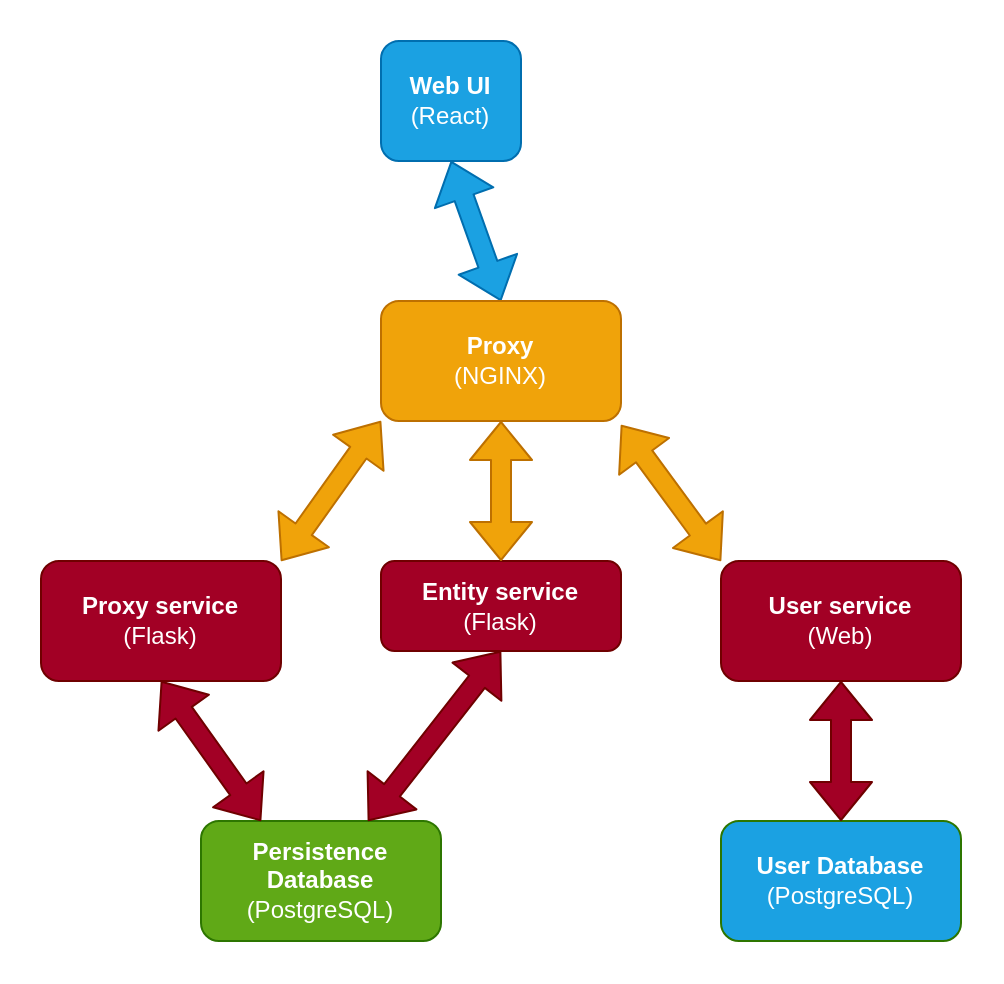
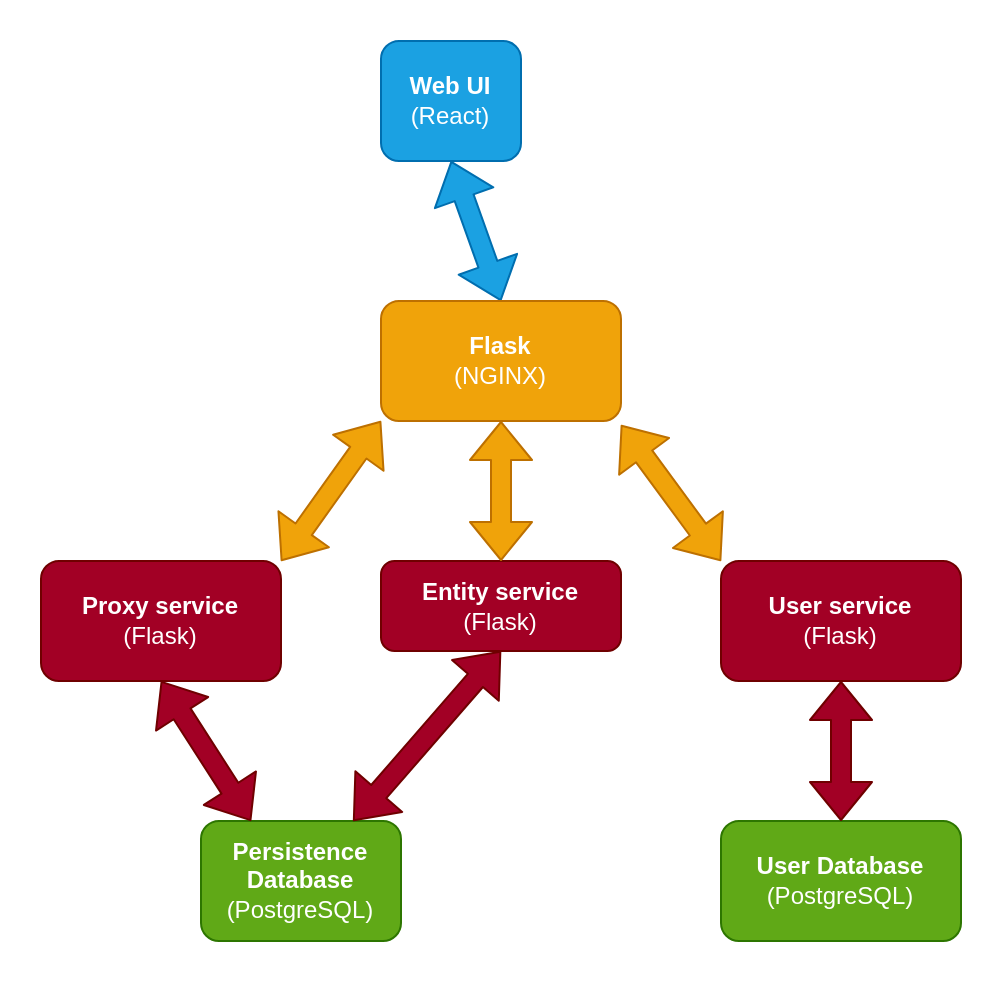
(501, 361) -> (501, 361)
(841, 621) -> (841, 621)
(321, 881) -> (301, 881)
(841, 881) -> (841, 881)
